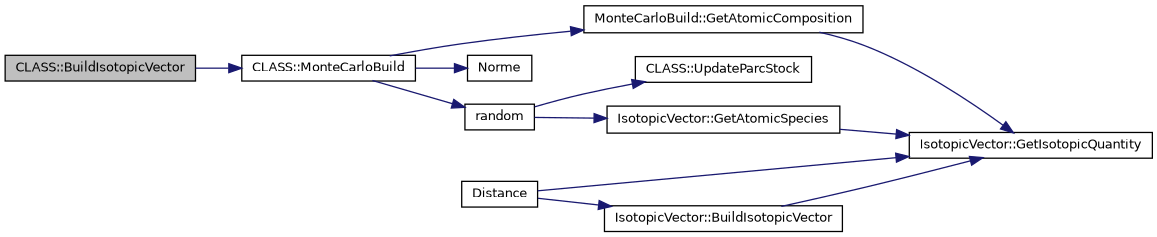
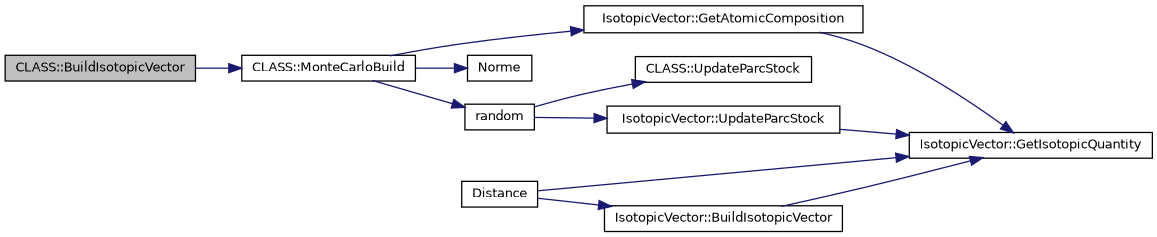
(723, 19) -> (723, 19)
(723, 120) -> (723, 120)
